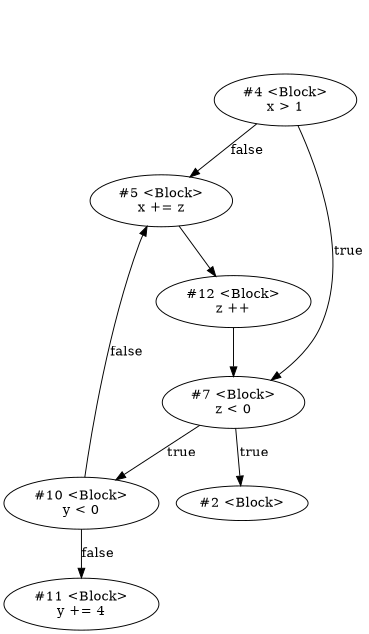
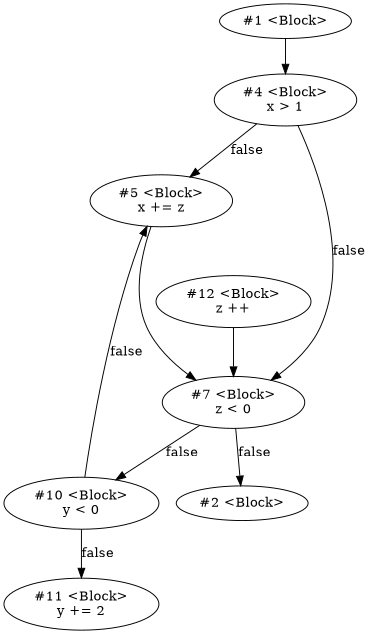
none -> (285, 21)
(195, 247) -> (141, 308)
(349, 251) -> (349, 251)
(182, 453) -> (182, 453)
(255, 453) -> (255, 453)
(81, 604) -> (81, 604)
